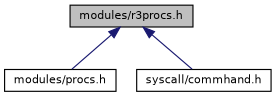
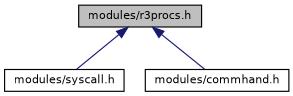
(60, 80) -> (64, 80)
(204, 80) -> (217, 80)
